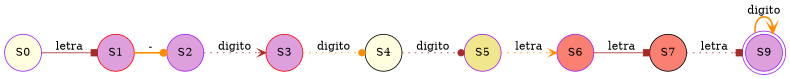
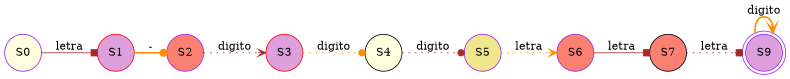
(185, 53) -> (185, 53)
